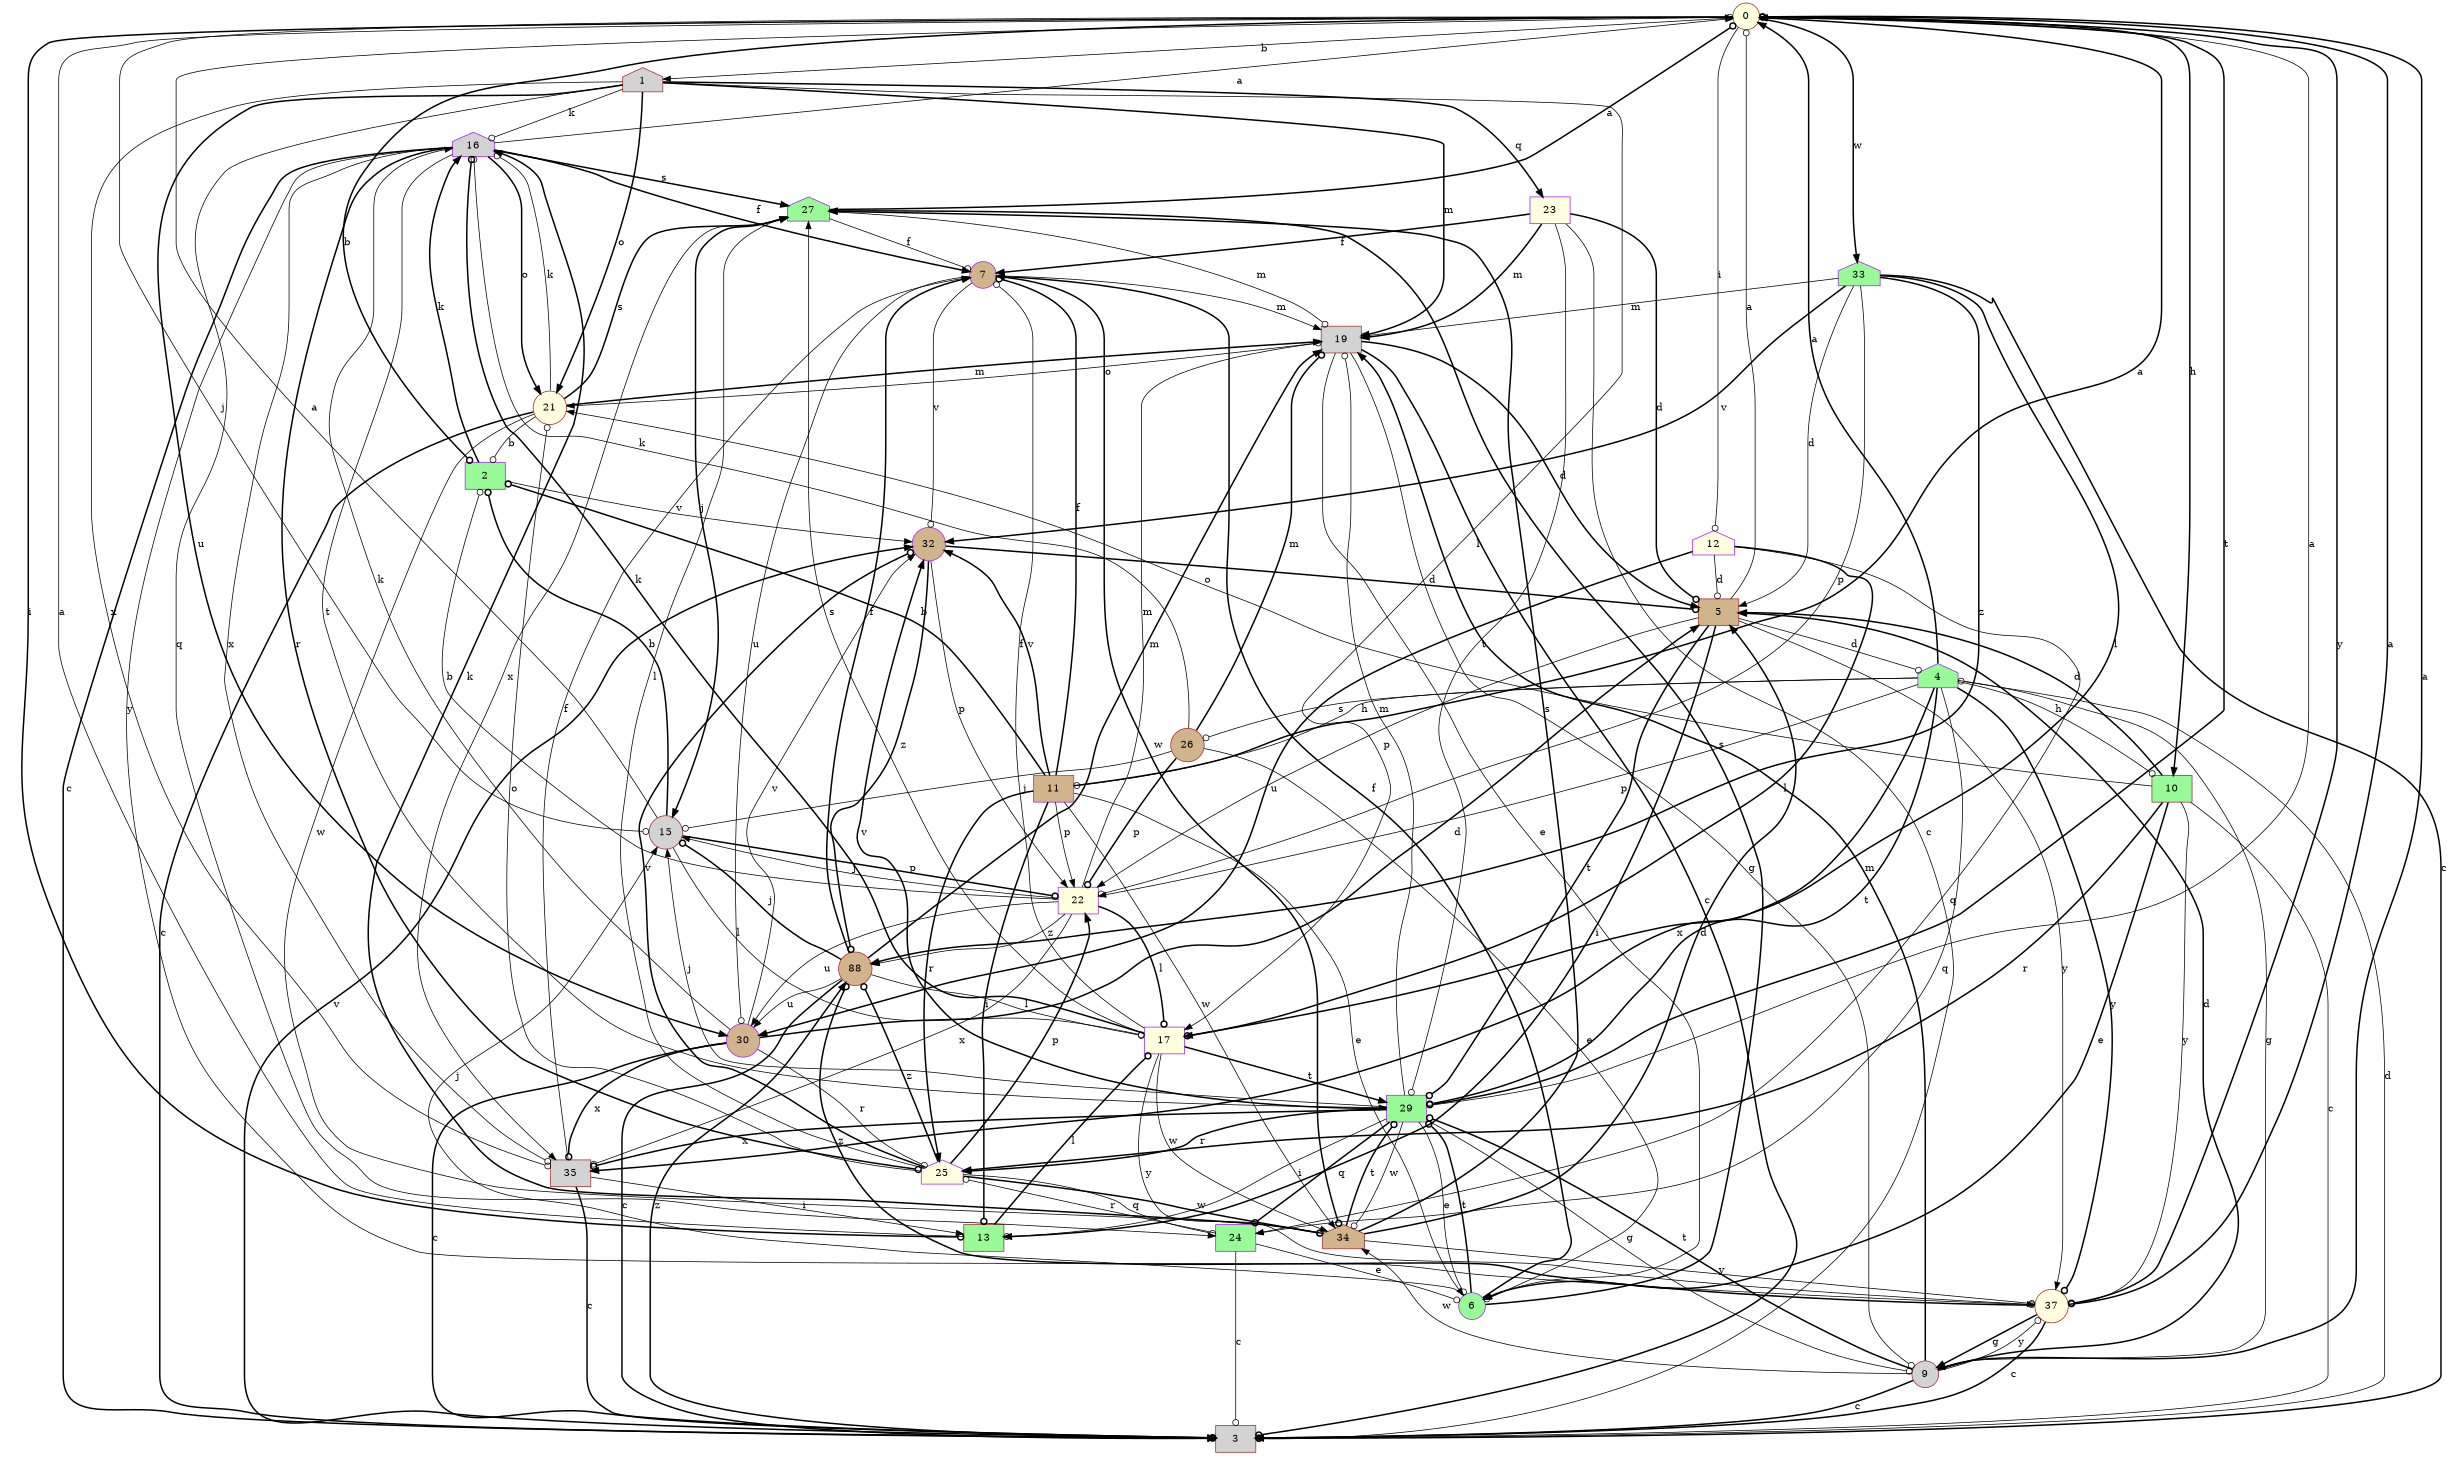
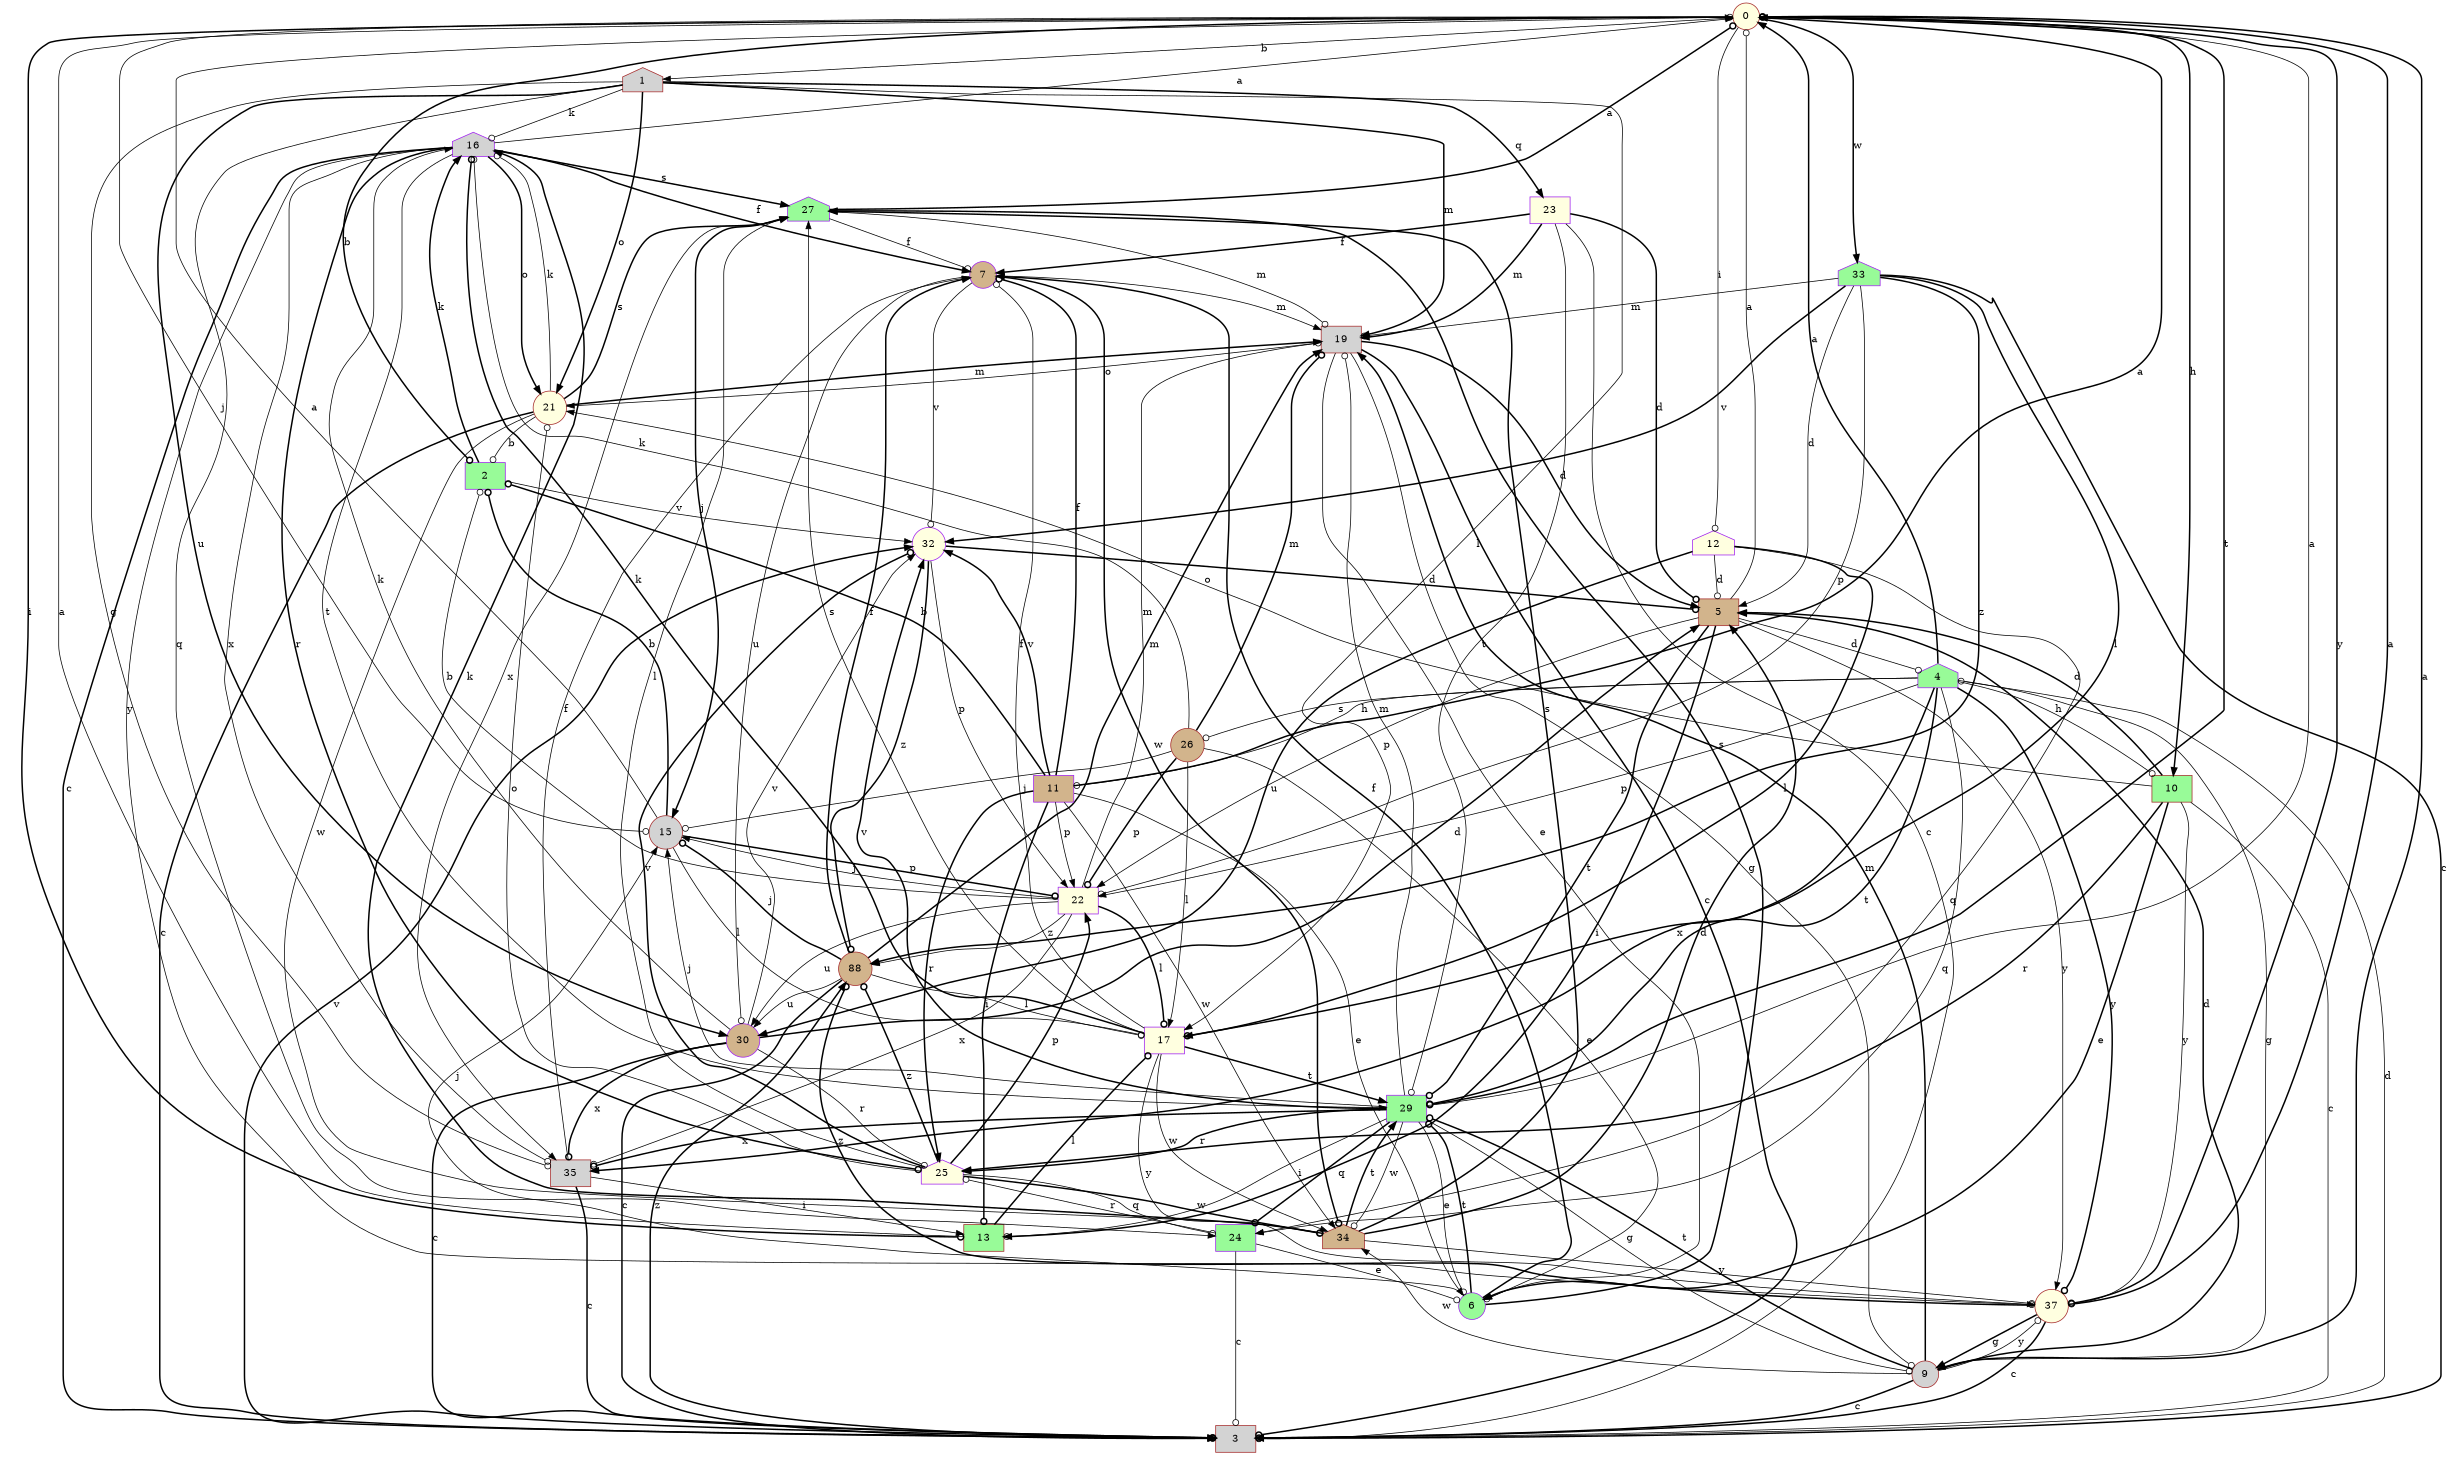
(929, 544) -> (929, 544)
(114, 612) -> (114, 612)
none -> (1185, 891)
(1364, 1174) -> (1364, 1174)
